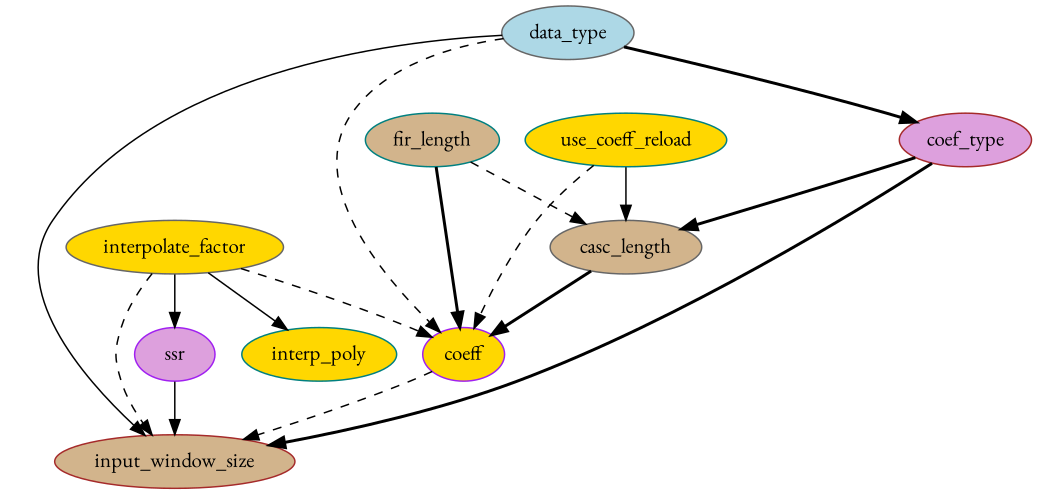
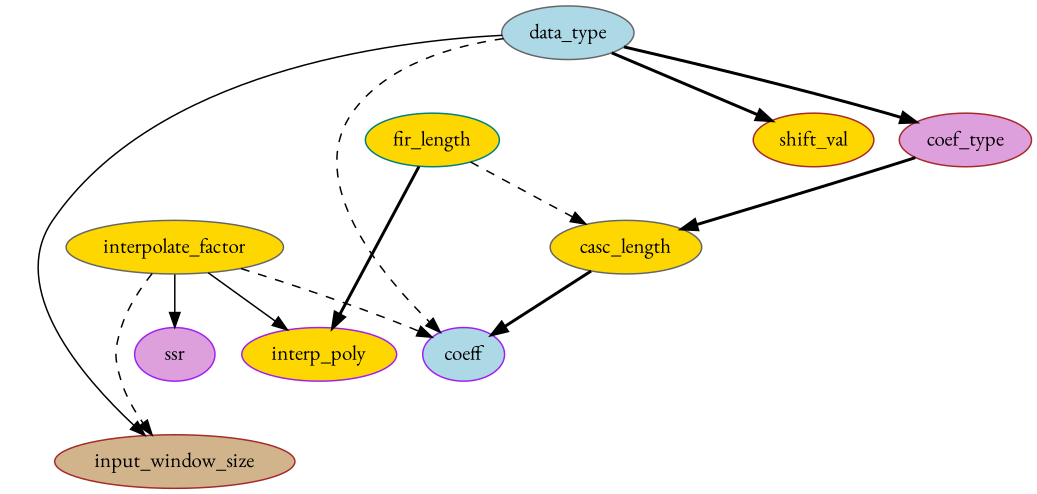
(432, 140) -> (432, 140)
(626, 140) -> none
none -> (814, 140)
(447, 240) -> (379, 240)
(626, 247) -> (626, 247)
(622, 336) -> none
(319, 354) -> (319, 354)
(464, 354) -> (464, 354)
(175, 401) -> none
(346, 405) -> none
